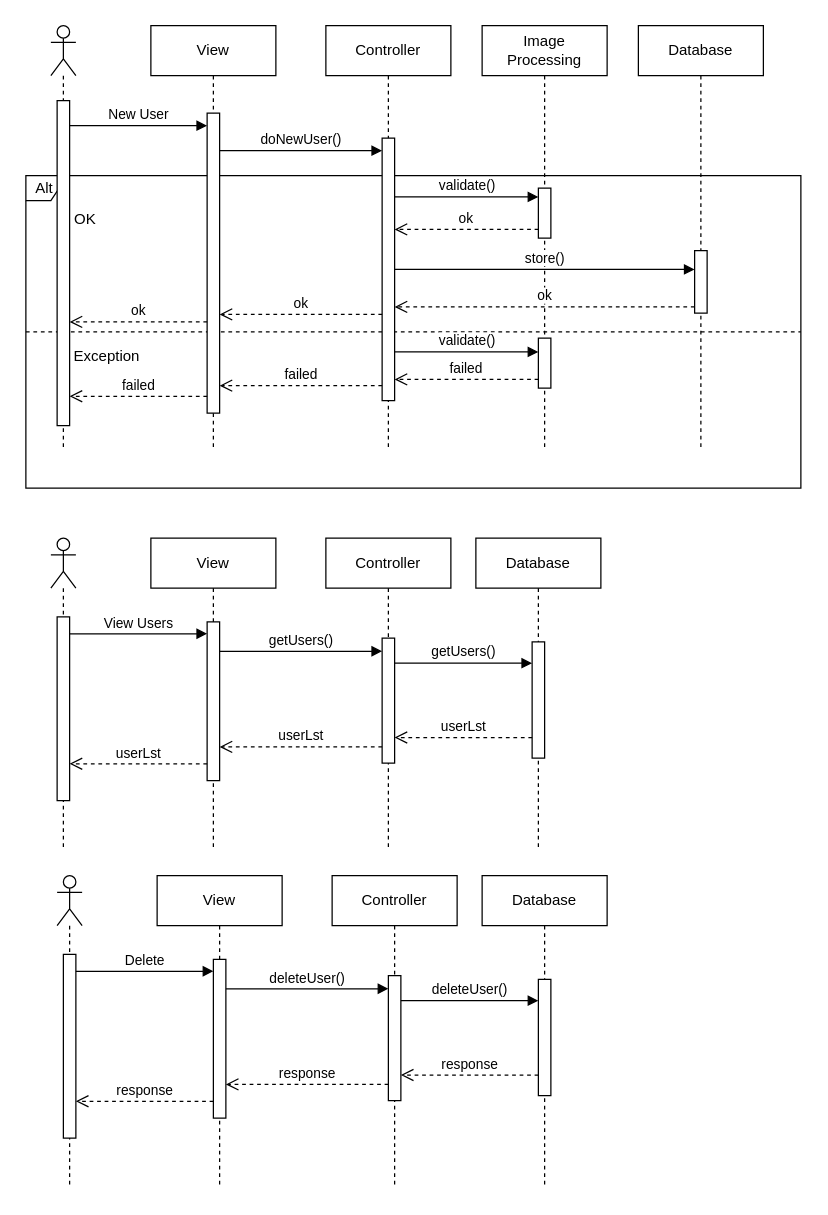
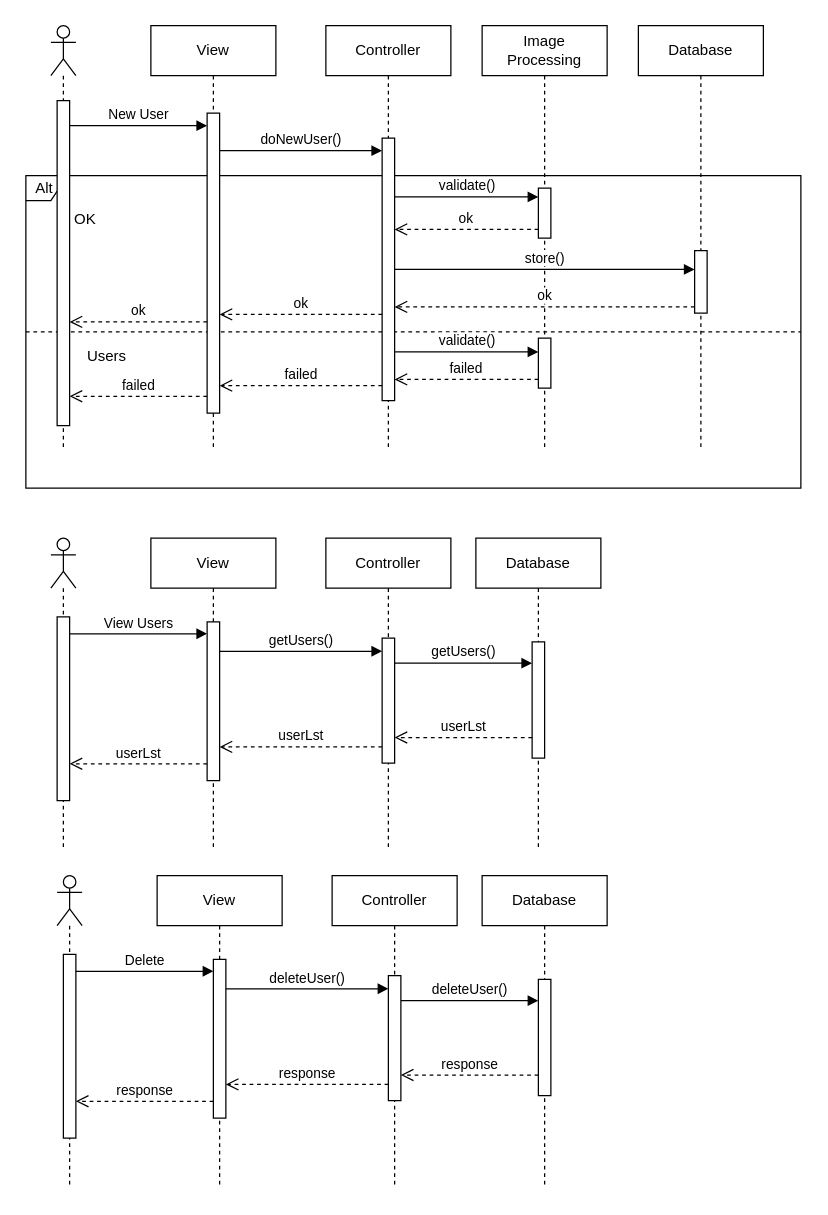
(107, 357) -> (107, 357)
